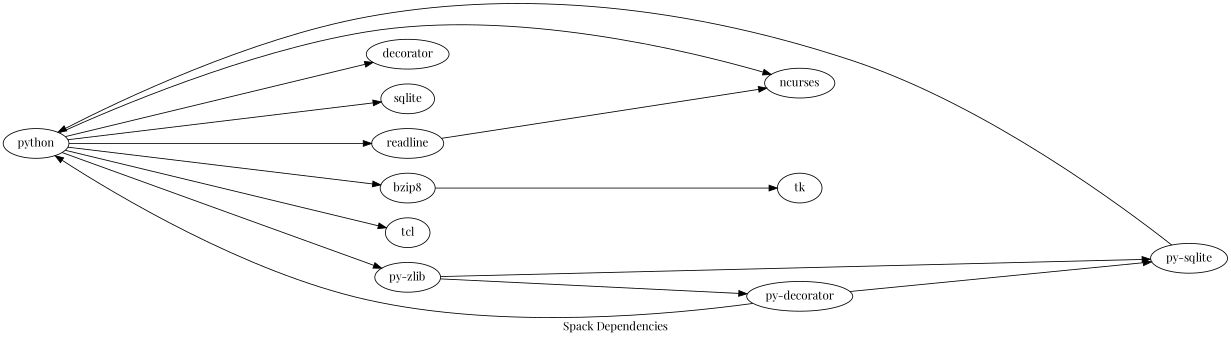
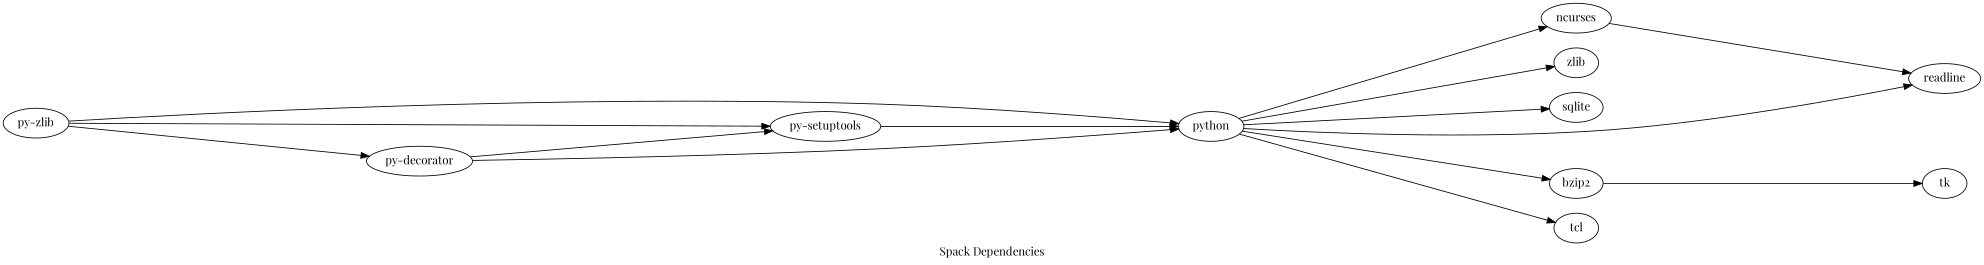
(408, 54) -> (1576, 63)
(600, 114) -> (1756, 48)
(408, 188) -> (1576, 183)
(218, 209) -> (620, 102)
(1189, 258) -> (826, 126)
